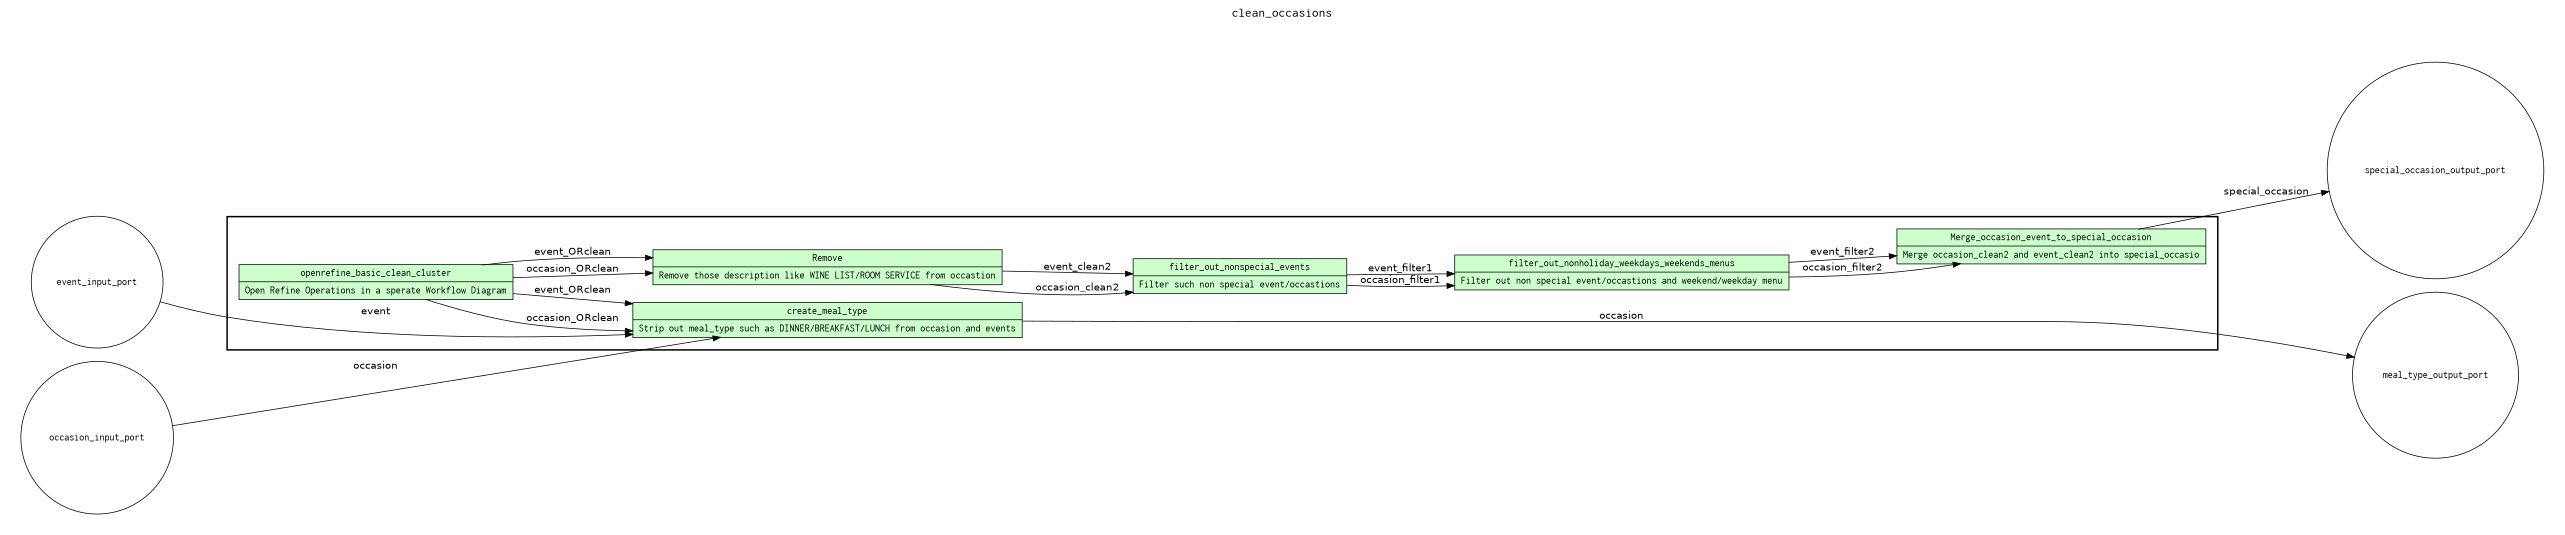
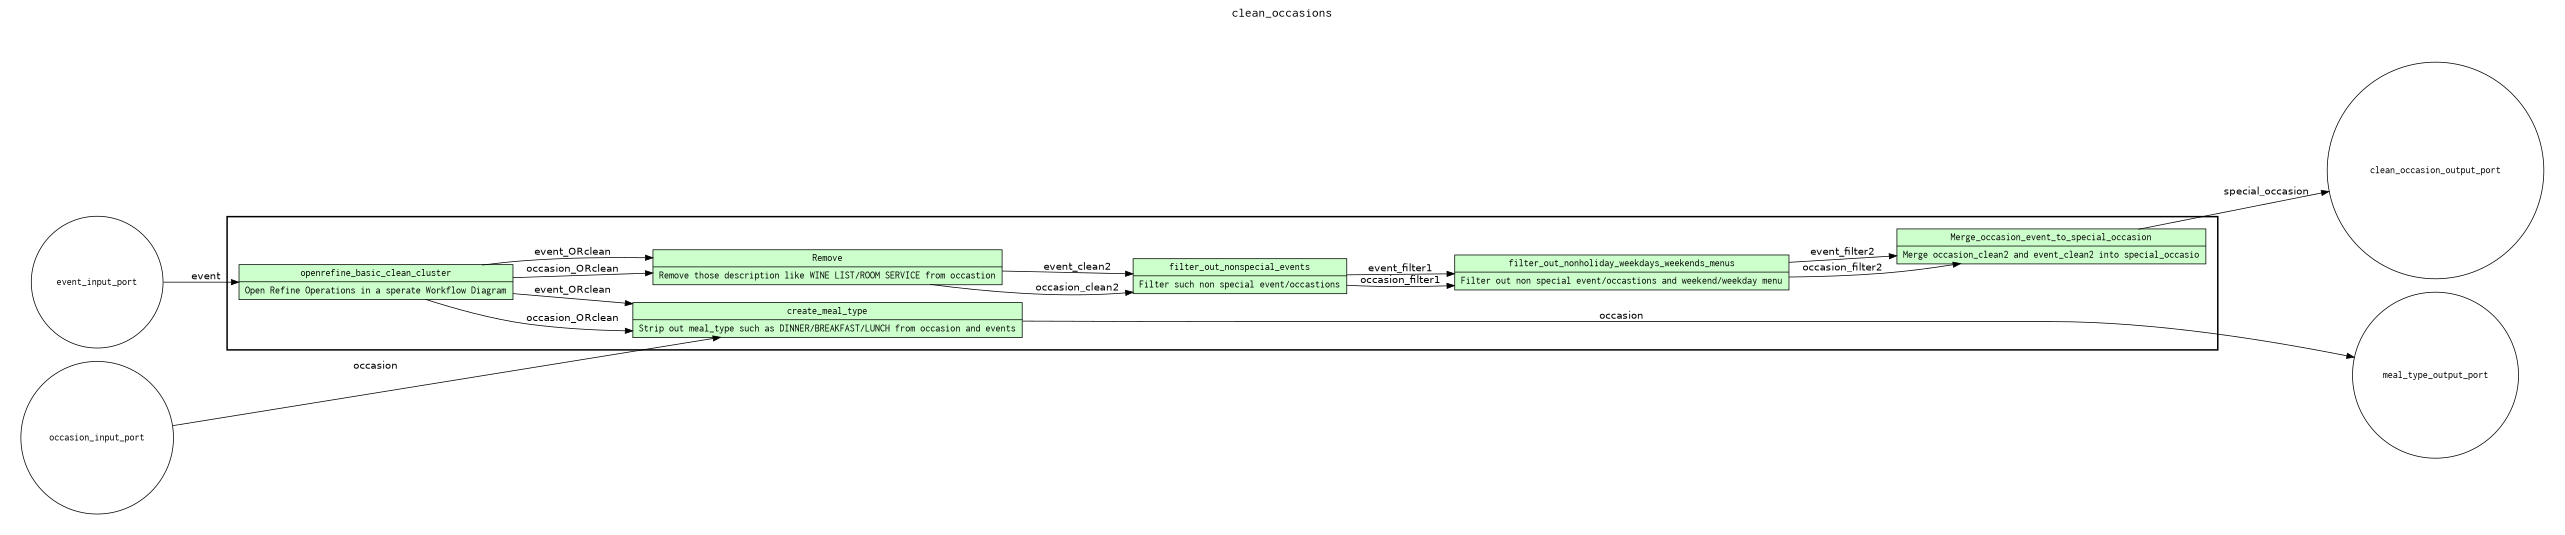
(2436, 170) -> (2436, 170)
(391, 334) -> (197, 282)
